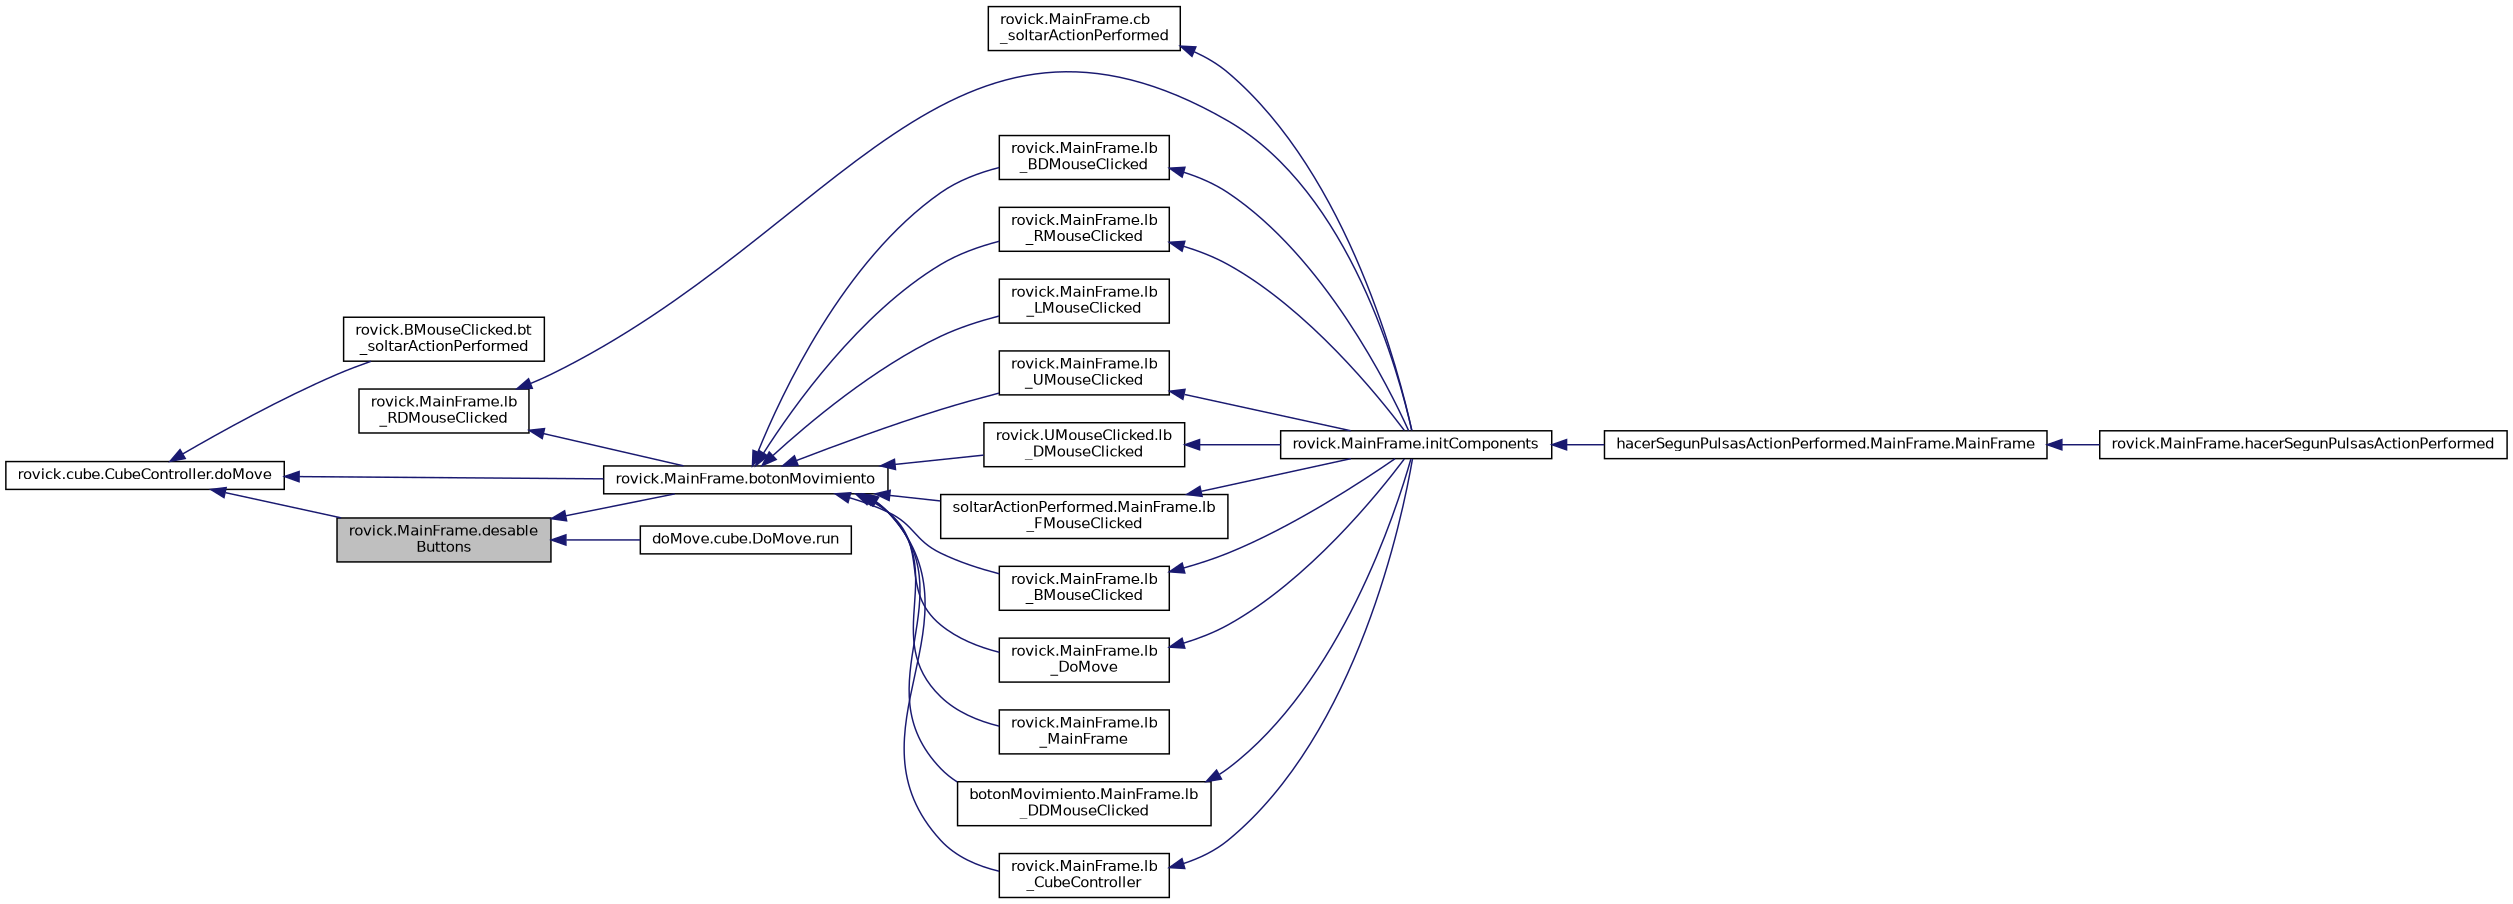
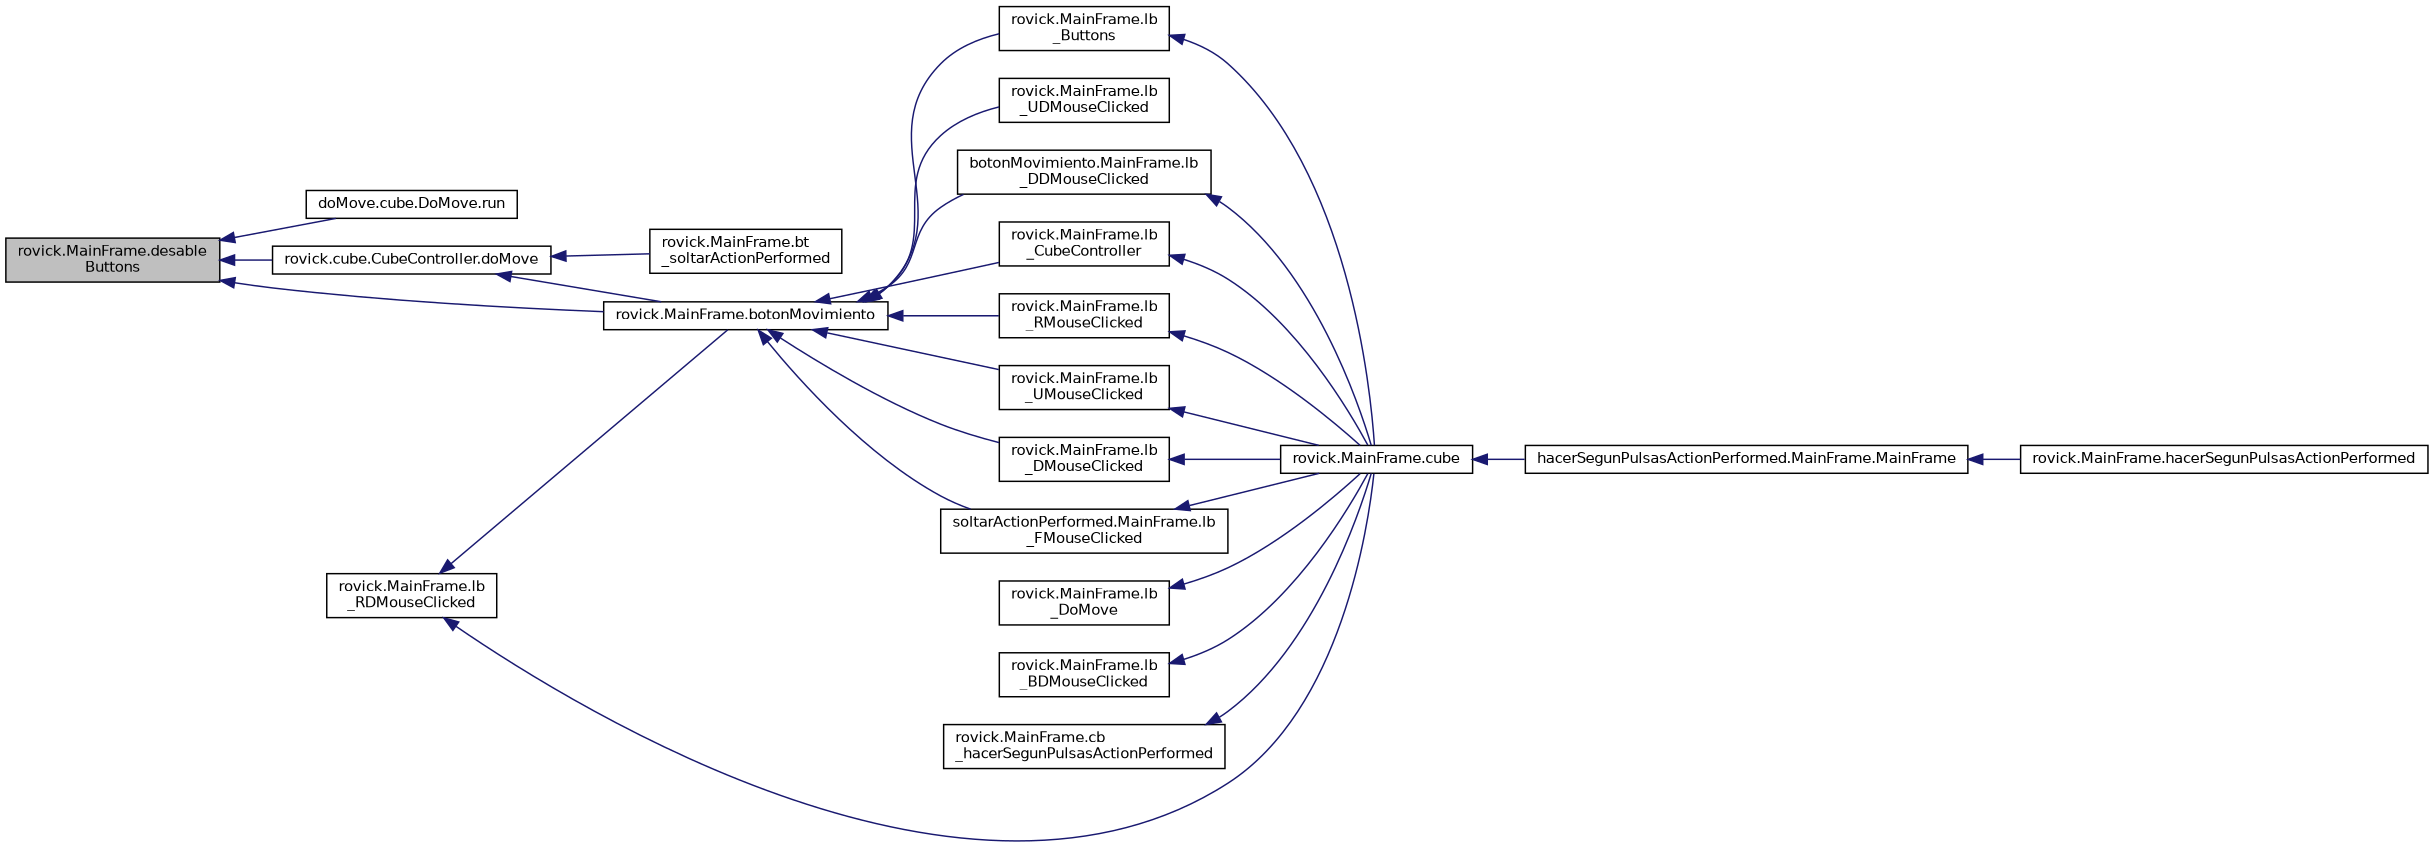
(1084, 29) -> (1084, 747)
(851, 284) -> none
(1084, 301) -> none
(444, 339) -> (746, 251)
(1084, 445) -> (1084, 459)
(1416, 445) -> (1377, 459)
(283, 505) -> (253, 260)
(1084, 588) -> (1084, 29)
(934, 618) -> none
(1084, 732) -> (1084, 100)
